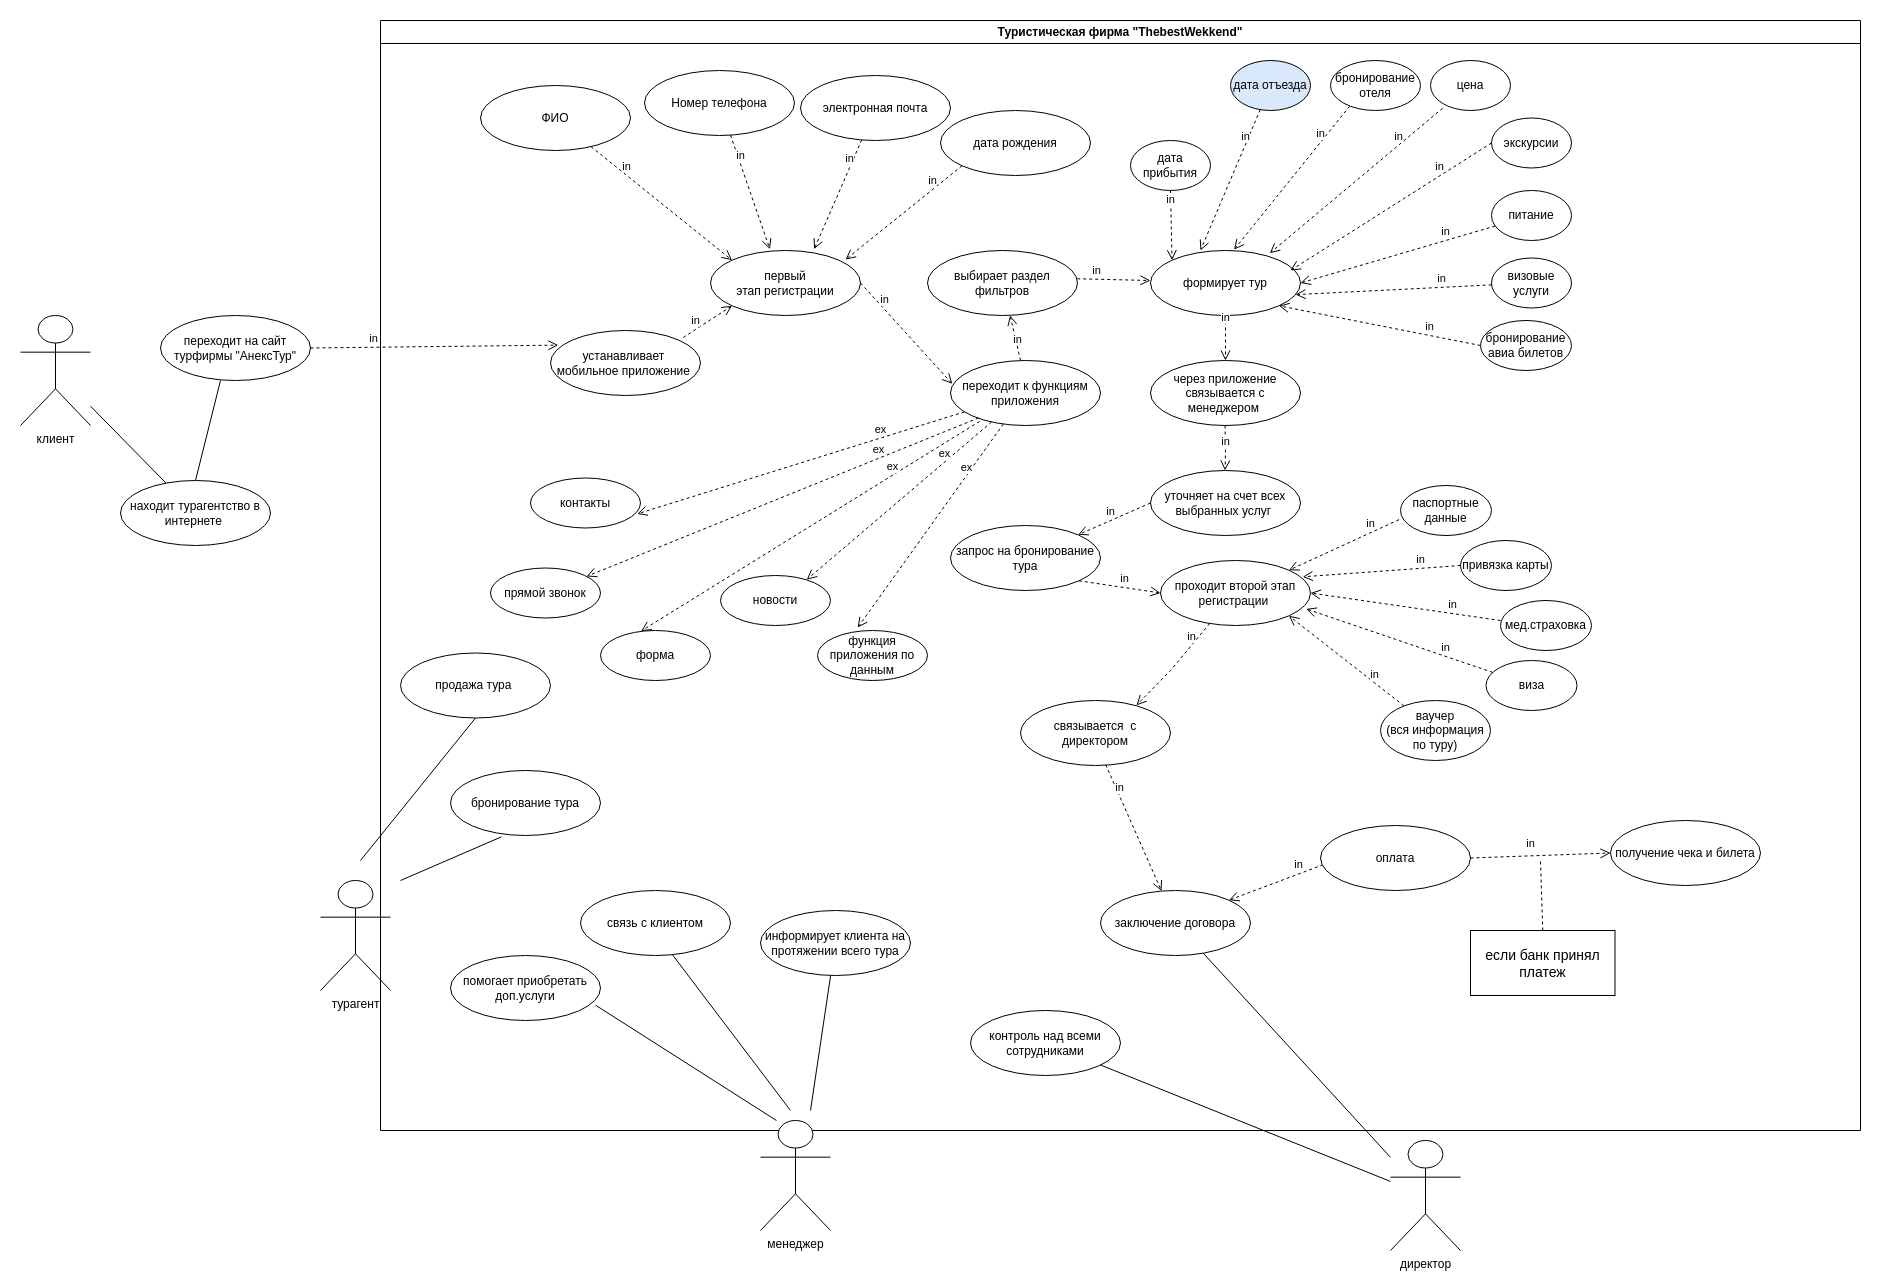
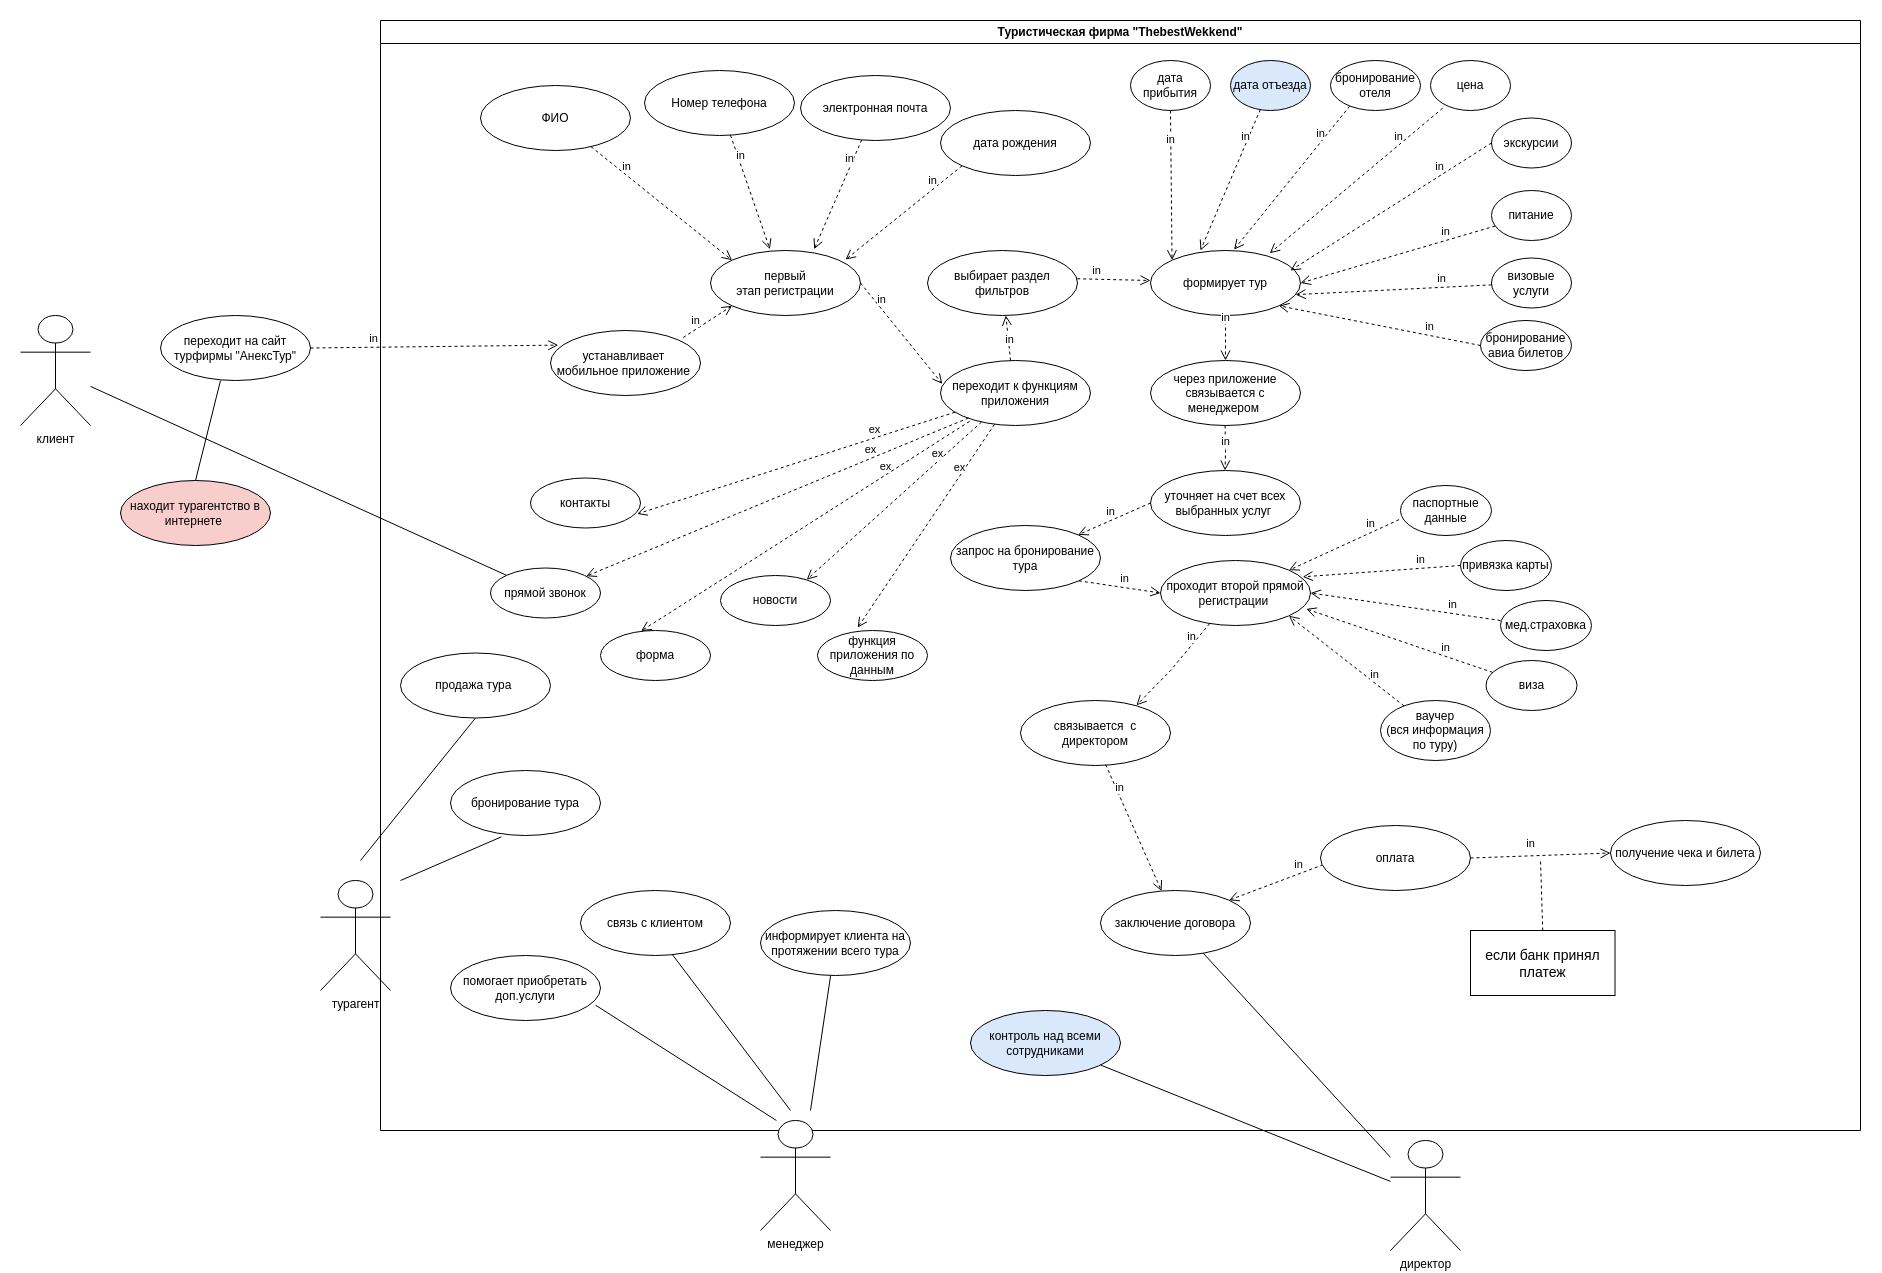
(1171, 166) -> (1171, 86)
(1026, 393) -> (1016, 393)
(128, 444) -> (299, 481)
(196, 513) -> (196, 513)
(1236, 594) -> (1236, 594)
(1046, 1043) -> (1046, 1043)
